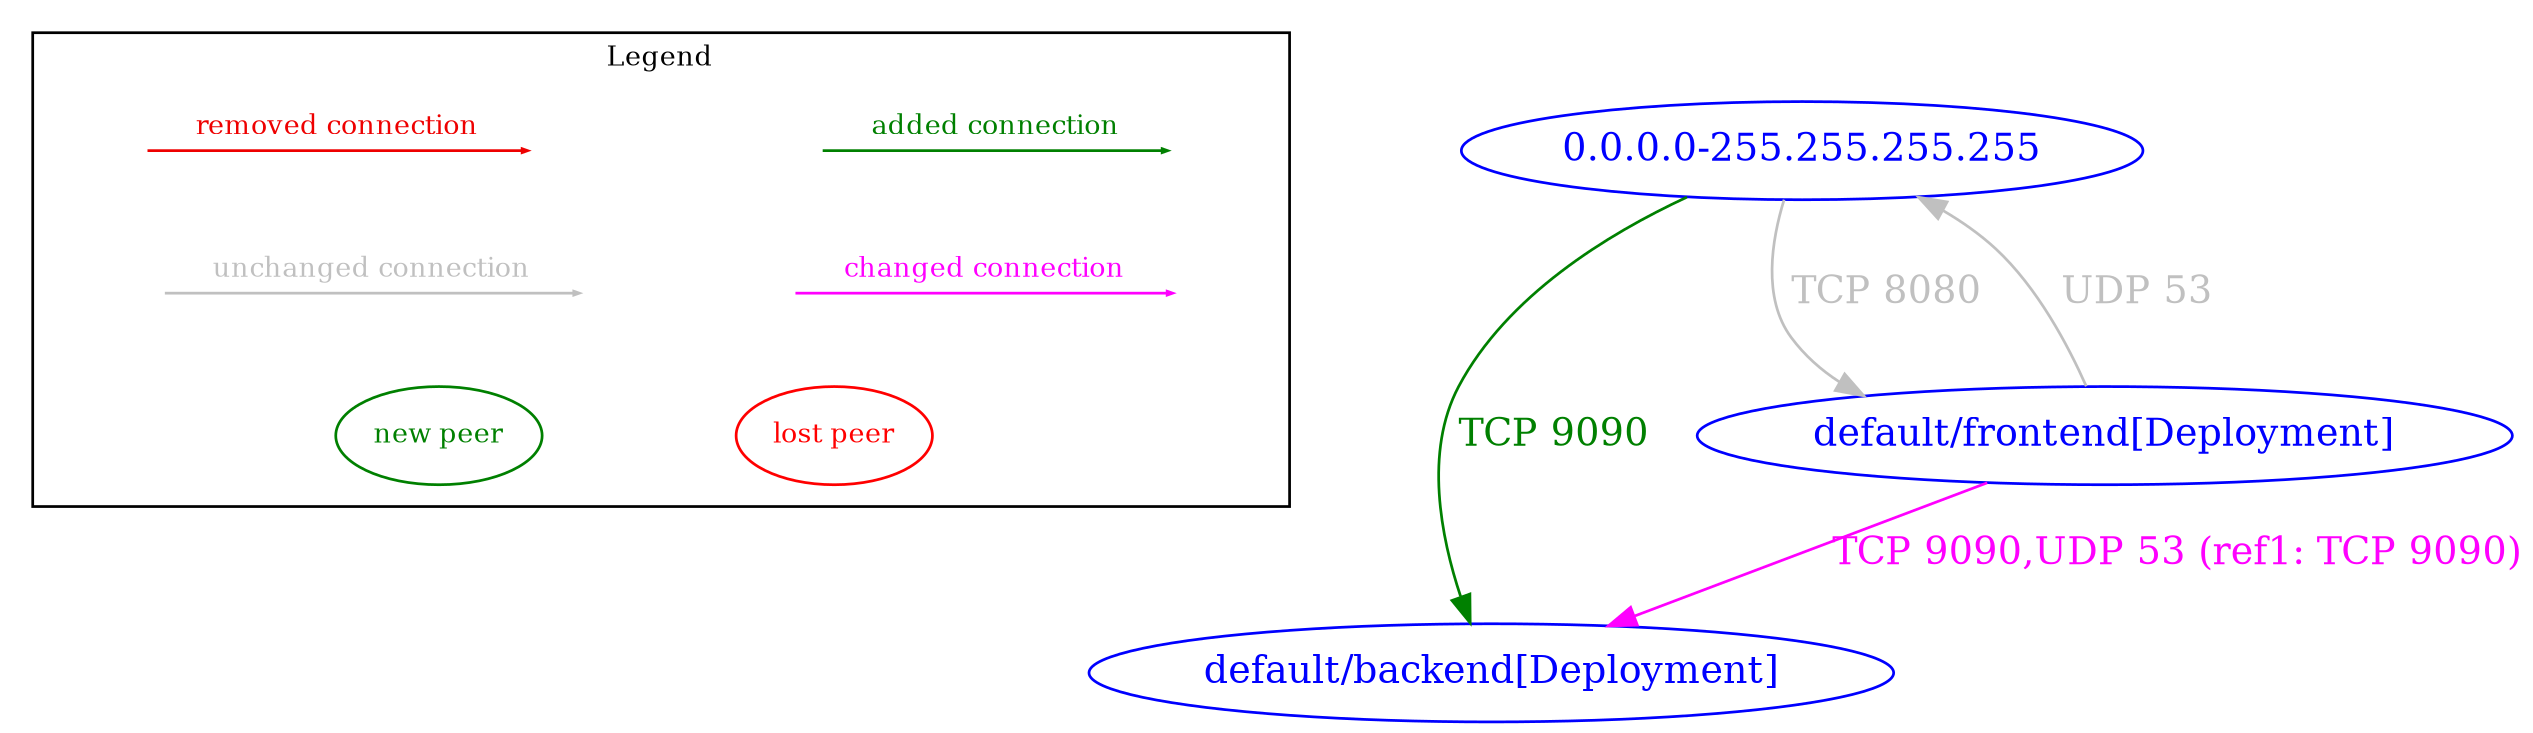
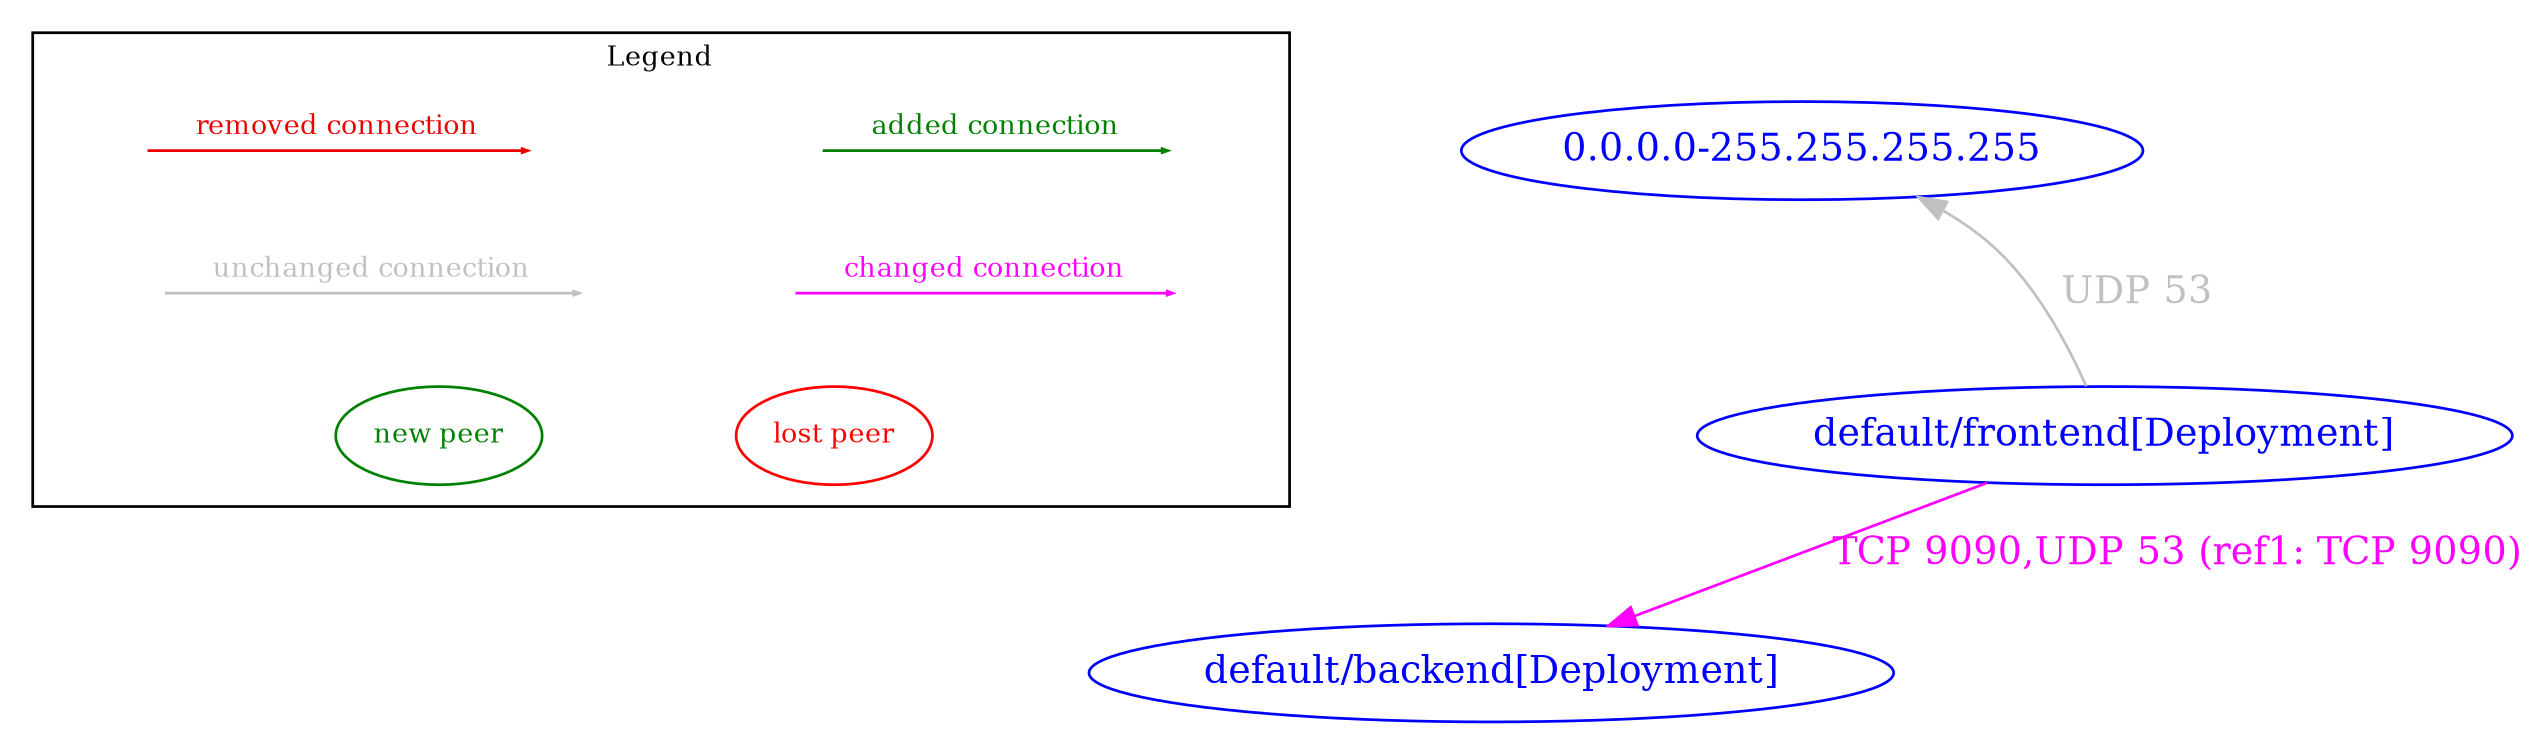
(1776, 303) -> none
(1482, 350) -> none
